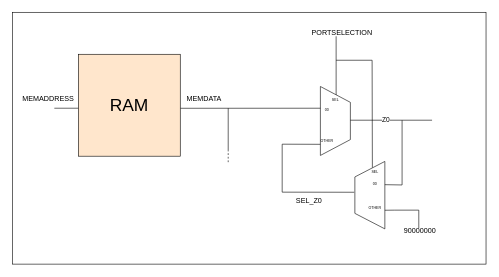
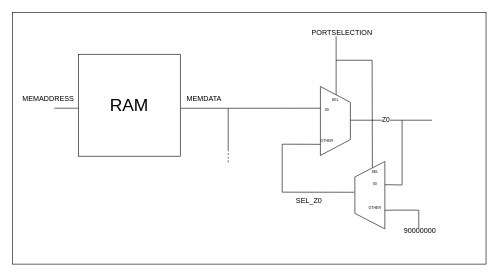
(129, 105) -> (129, 105)
